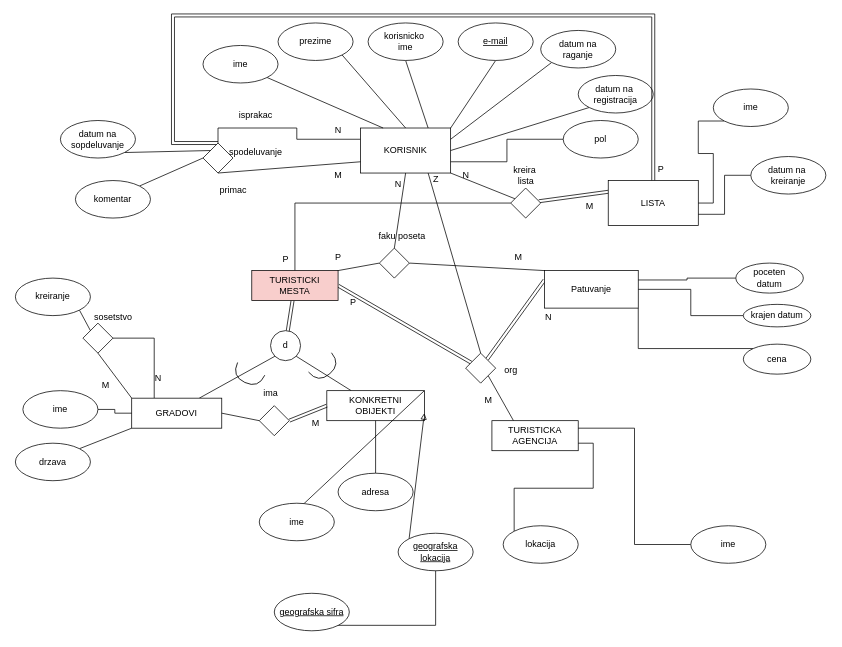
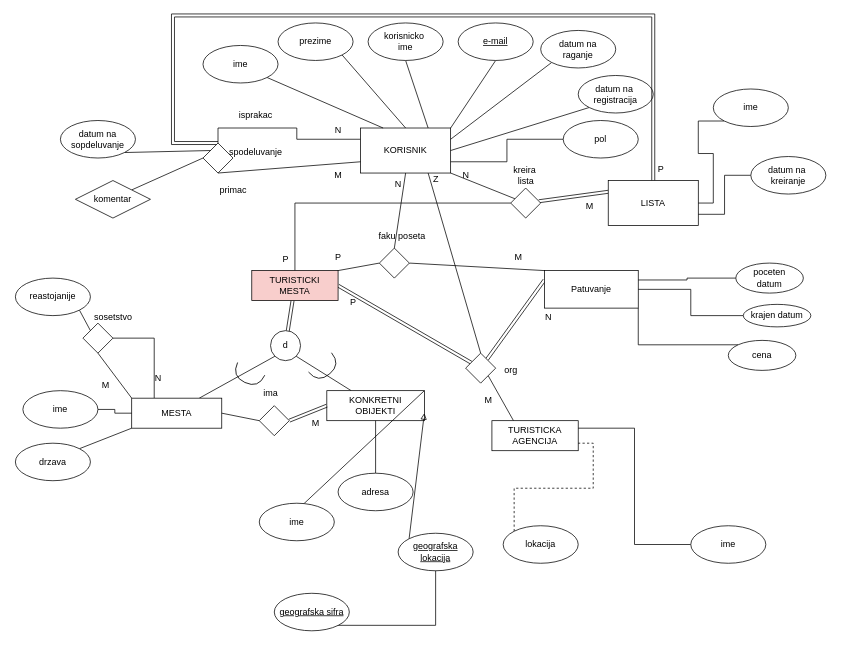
(113, 199) -> (113, 199)
(53, 297) -> (53, 297)
(777, 359) -> (762, 355)
(177, 413) -> (177, 413)
(563, 488) -> (563, 488)
